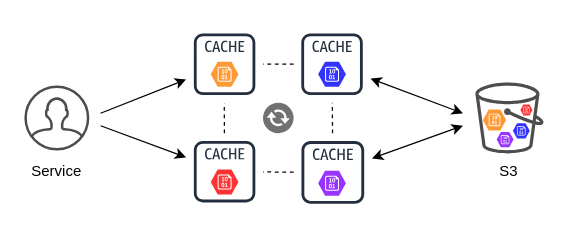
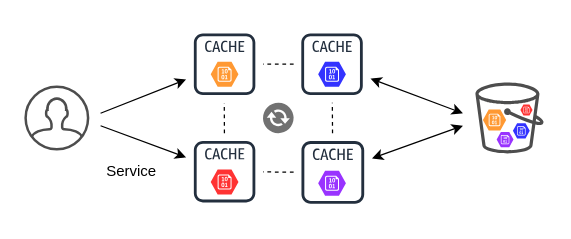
(57, 172) -> (132, 172)
(510, 172) -> none
